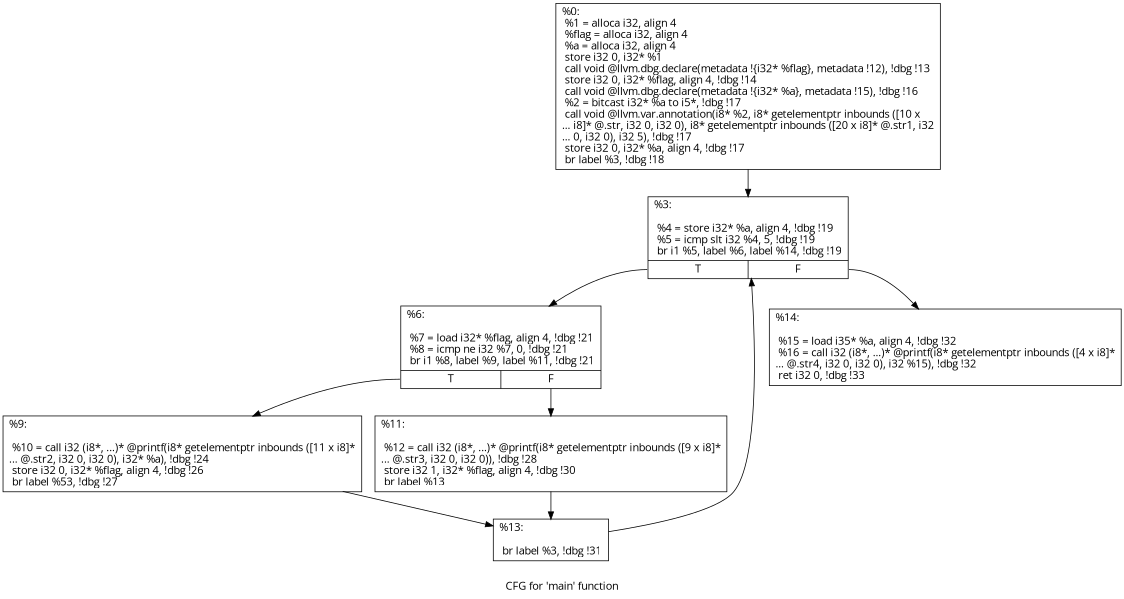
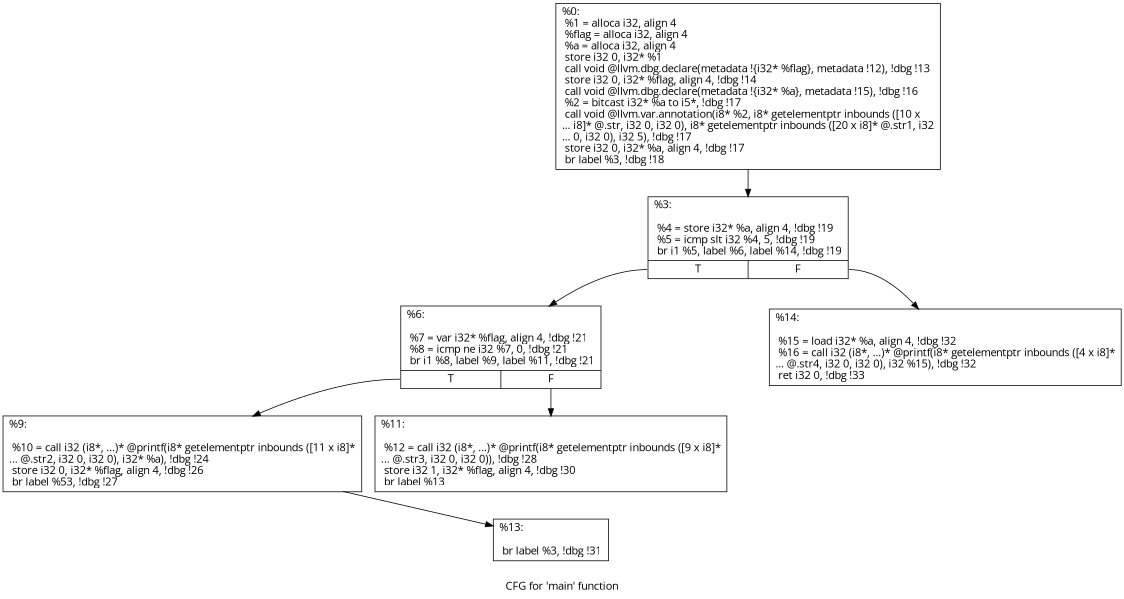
(500, 338) -> (497, 338)
(866, 342) -> (866, 342)
(747, 457) -> none
(551, 502) -> none
